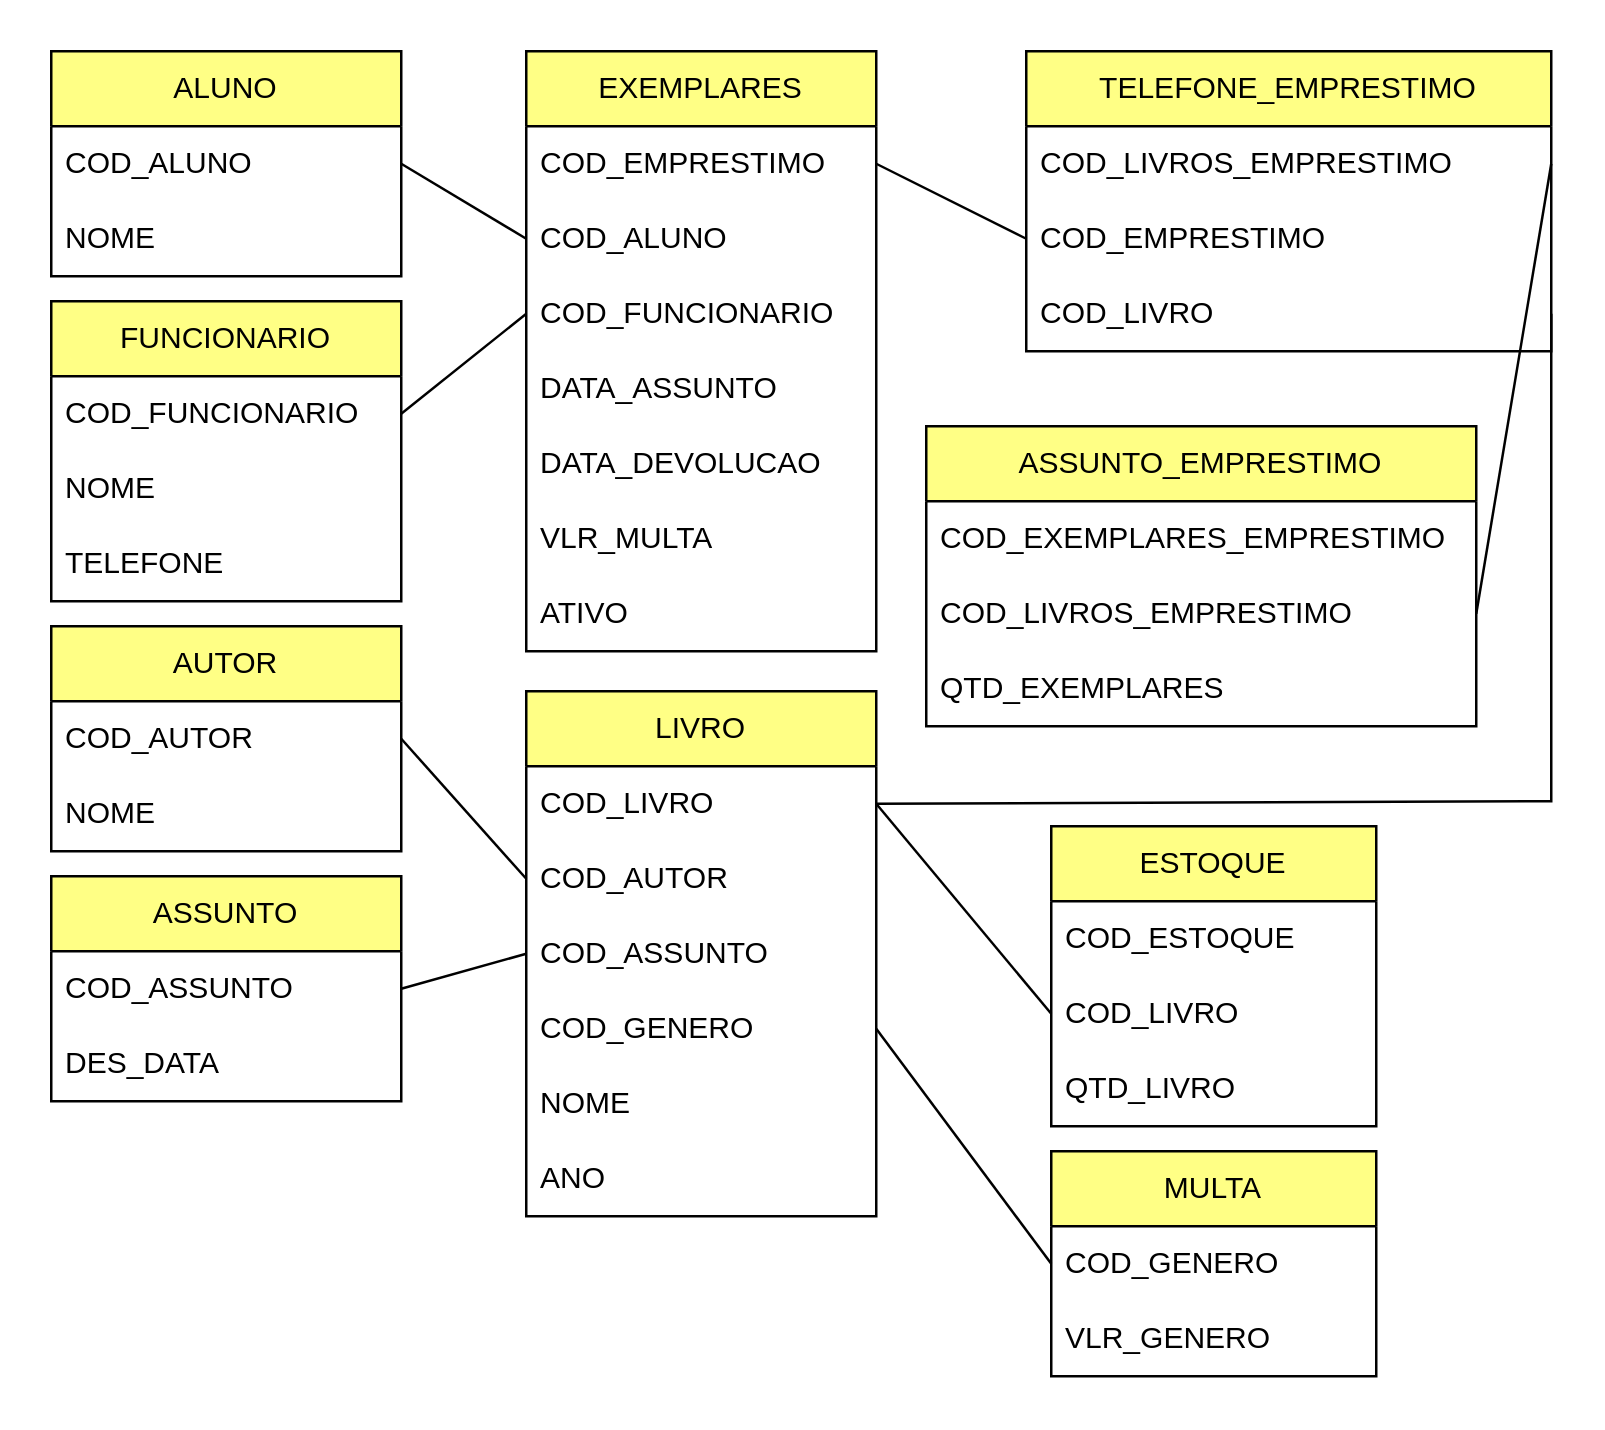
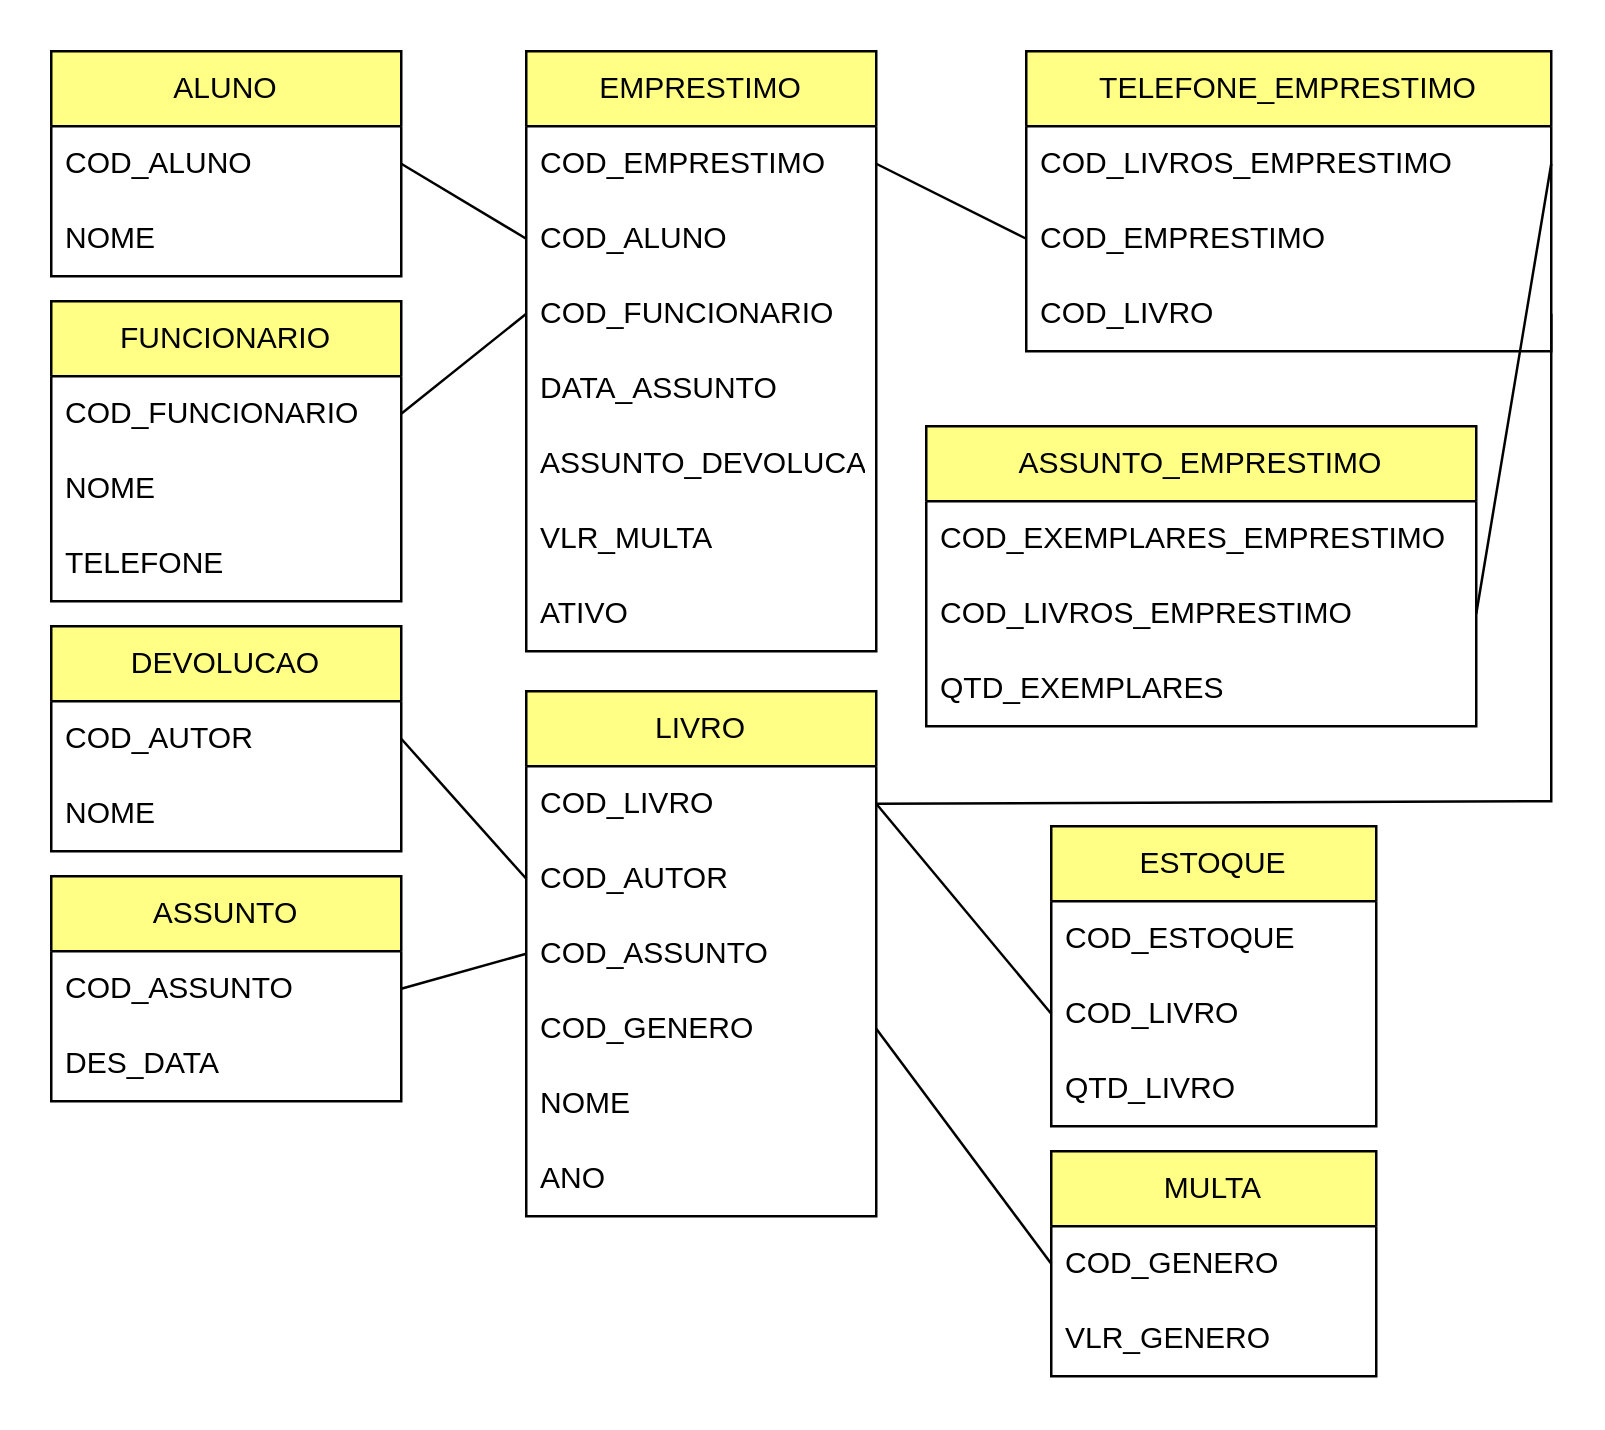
(701, 89) -> (701, 89)
(659, 464) -> (684, 464)
(226, 664) -> (226, 664)
